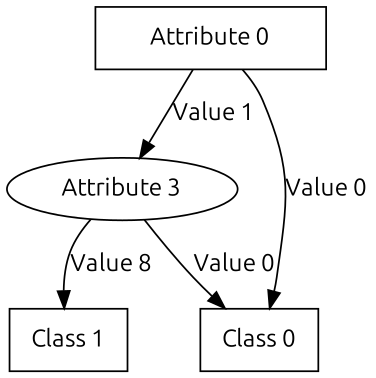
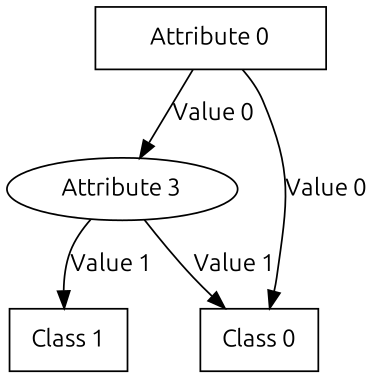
(214, 114) -> (214, 114)
(112, 265) -> (112, 265)
(235, 265) -> (235, 265)
